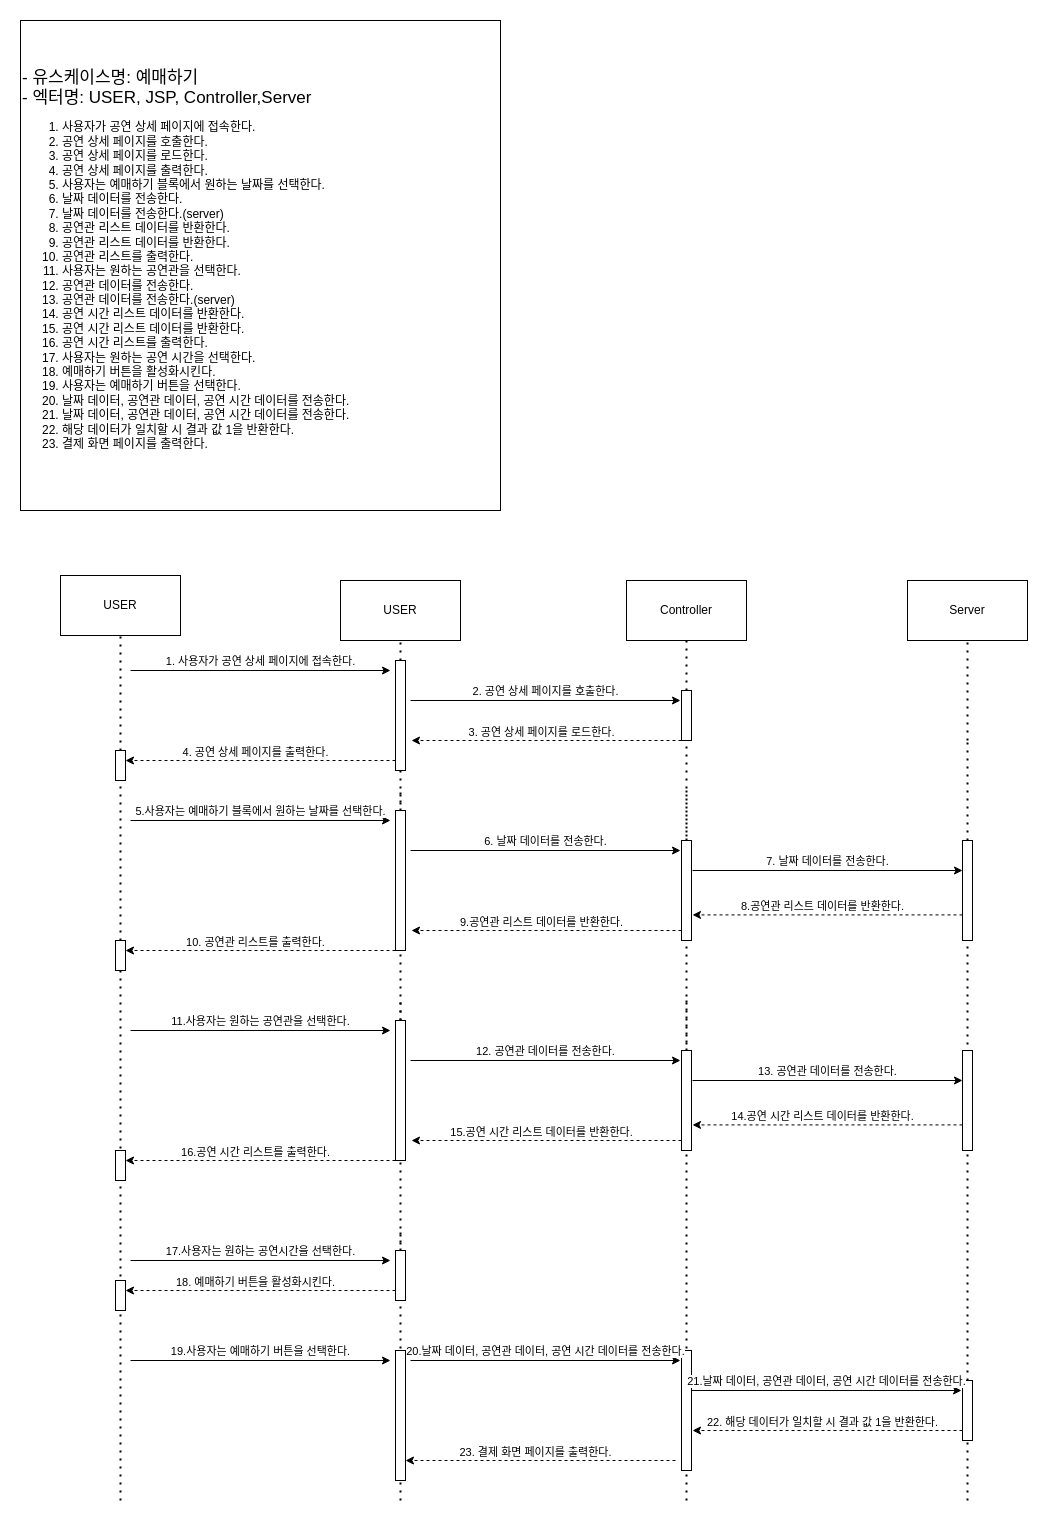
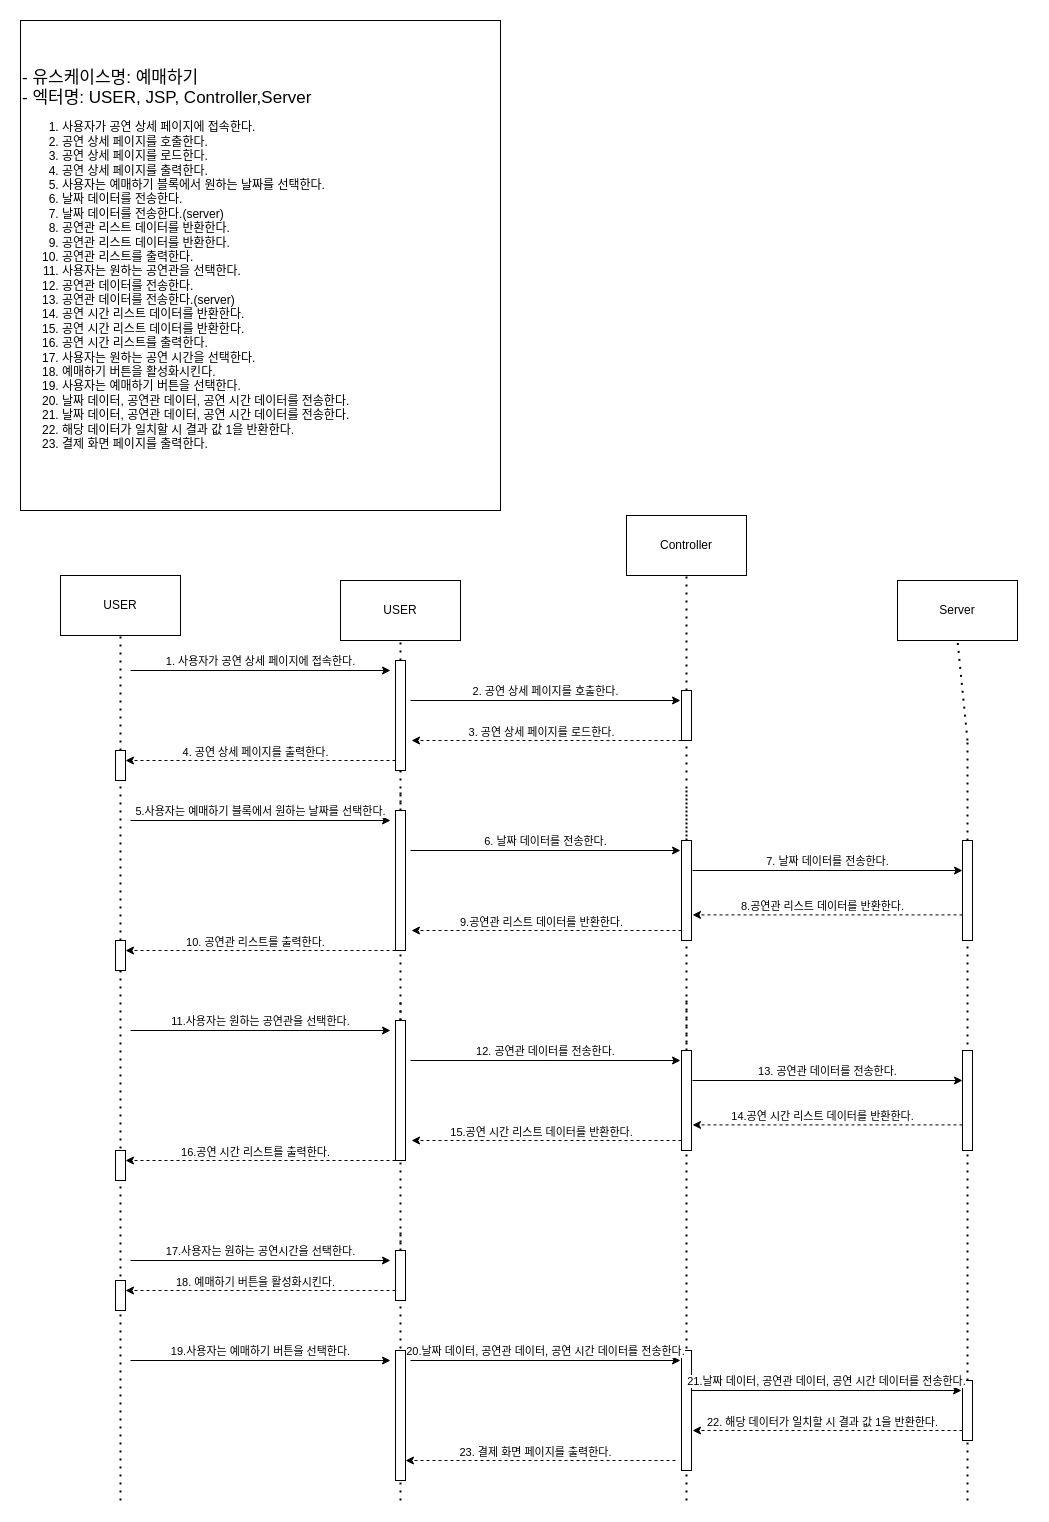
(687, 611) -> (687, 546)
(968, 611) -> (958, 611)
